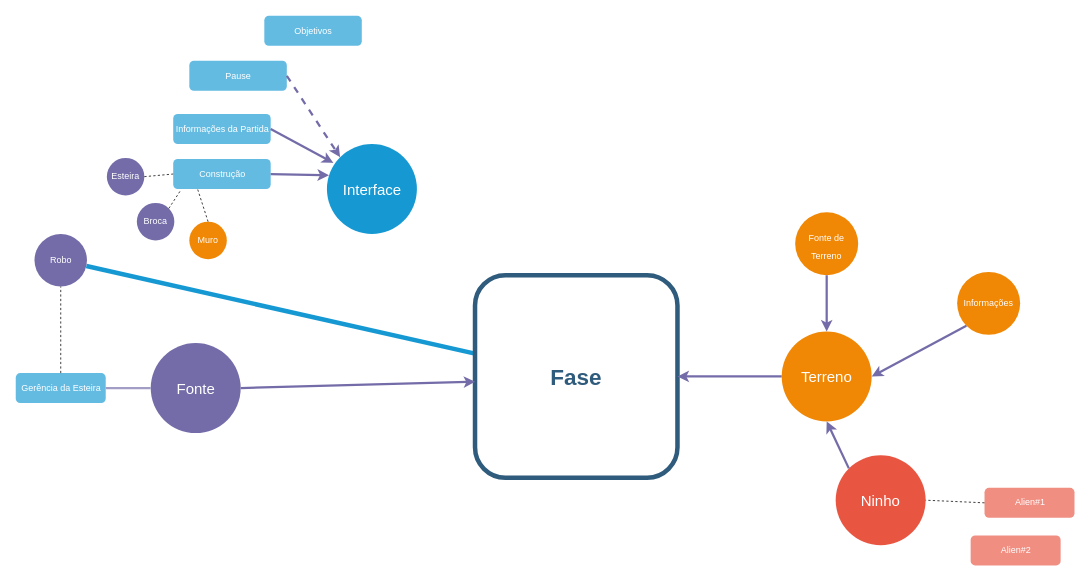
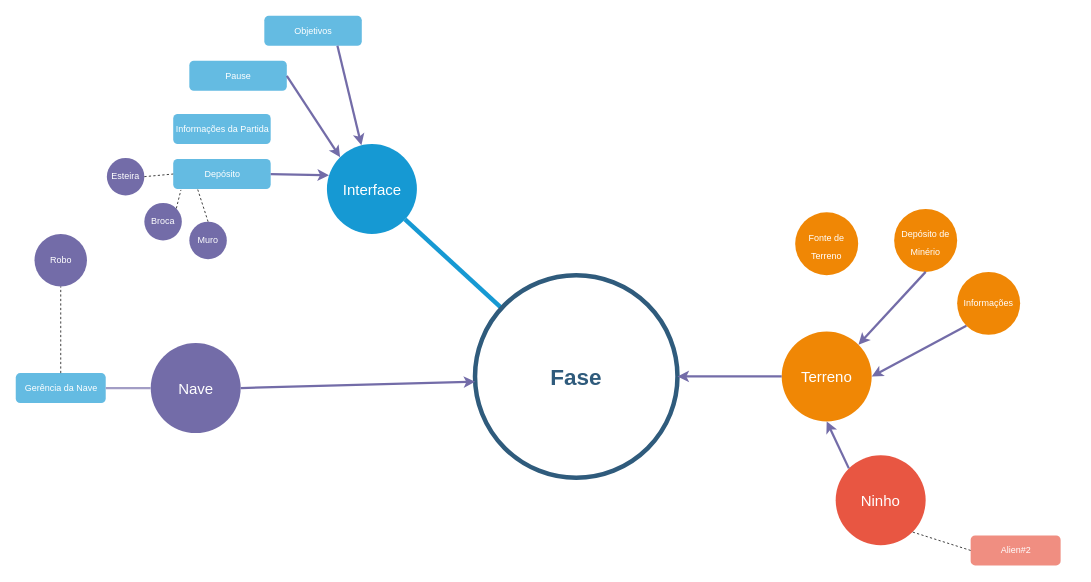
none -> (349, 92)
(312, 115) -> (312, 115)
(298, 144) -> none
(223, 174) -> (223, 174)
(156, 222) -> (163, 222)
(208, 240) -> (208, 240)
none -> (926, 240)
(827, 300) -> none
none -> (895, 305)
(281, 310) -> (454, 264)
(576, 377) -> (576, 377)
(62, 388) -> (62, 388)
(196, 388) -> (196, 388)
(955, 502) -> none
(1030, 503) -> none
none -> (942, 541)
